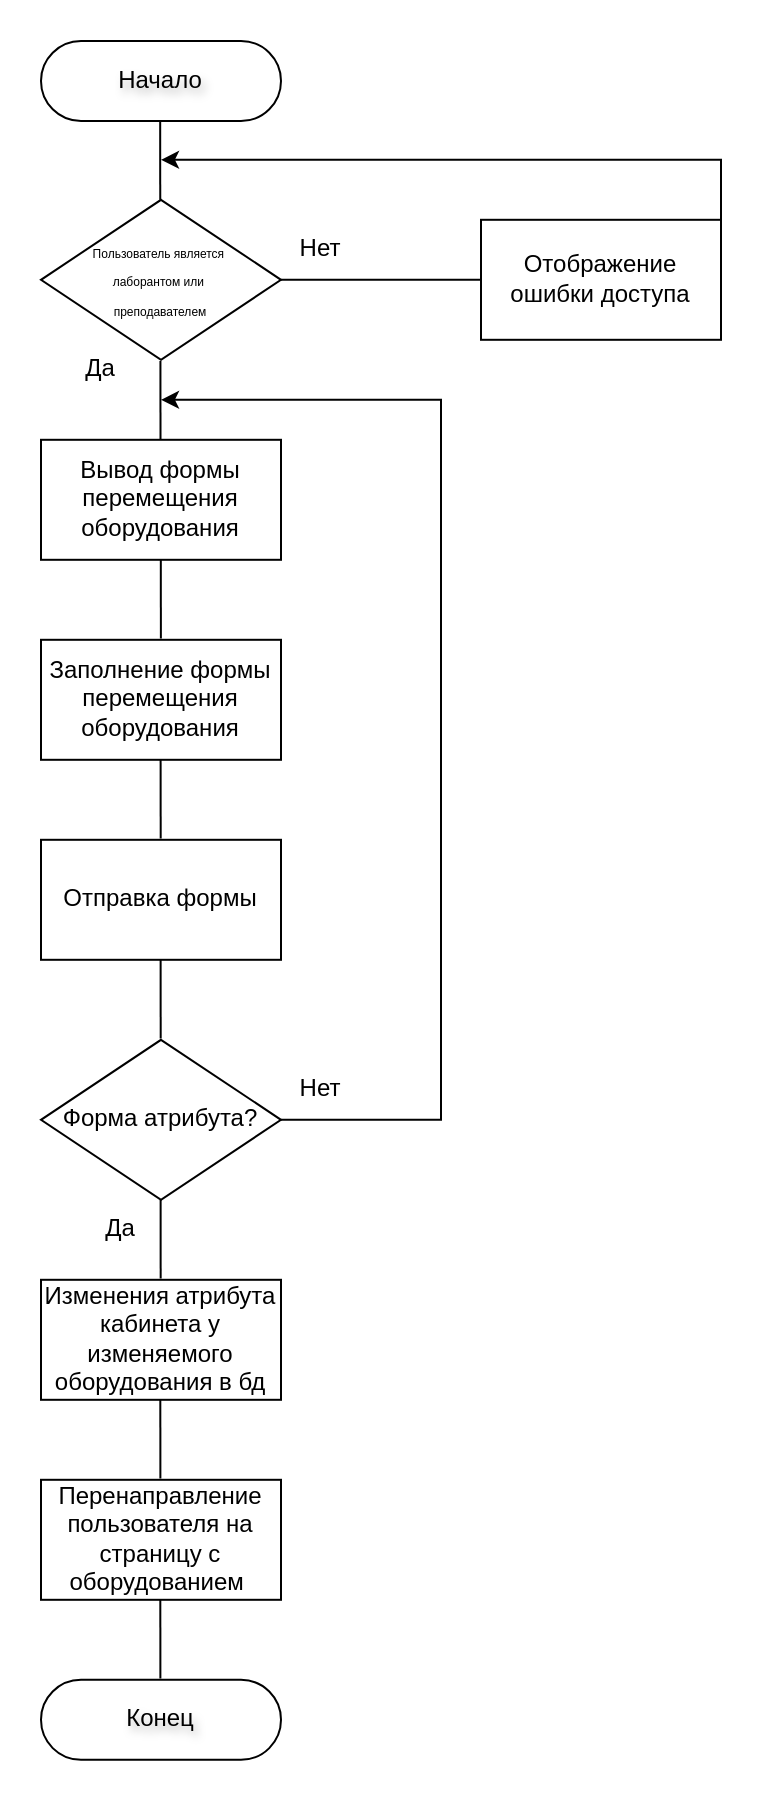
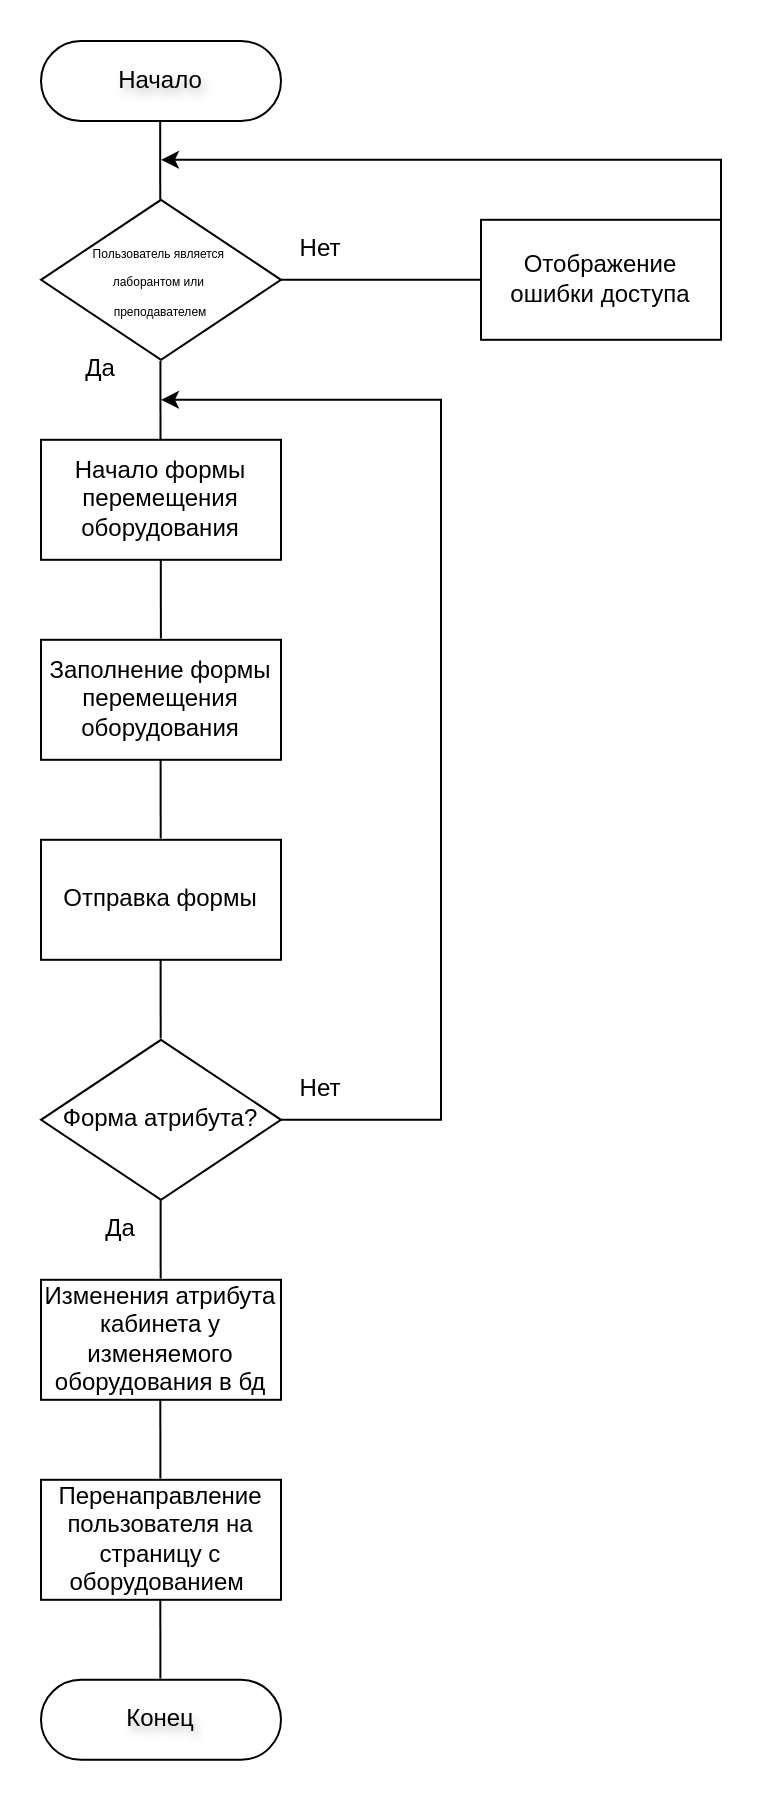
(161, 499) -> (161, 499)
